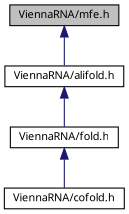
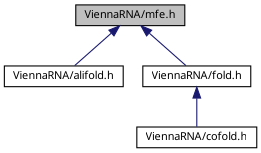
(64, 113) -> (168, 49)
